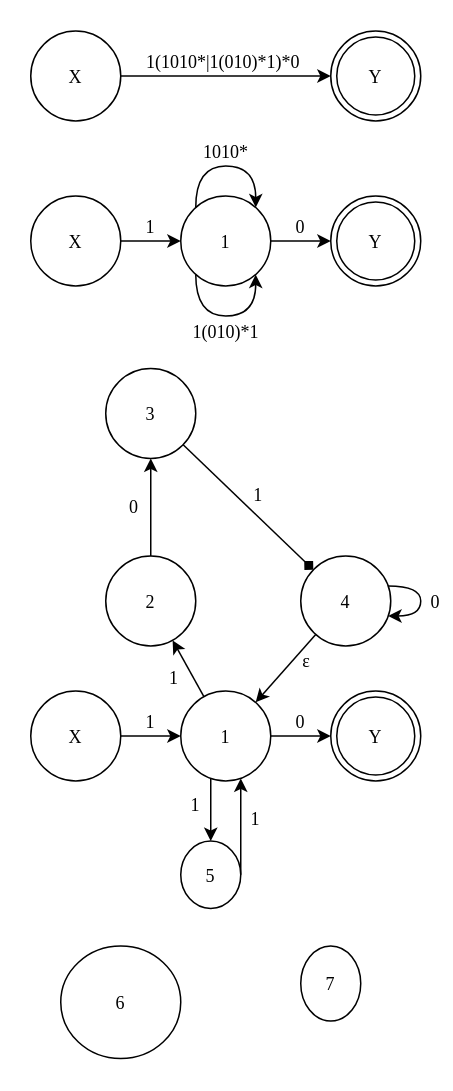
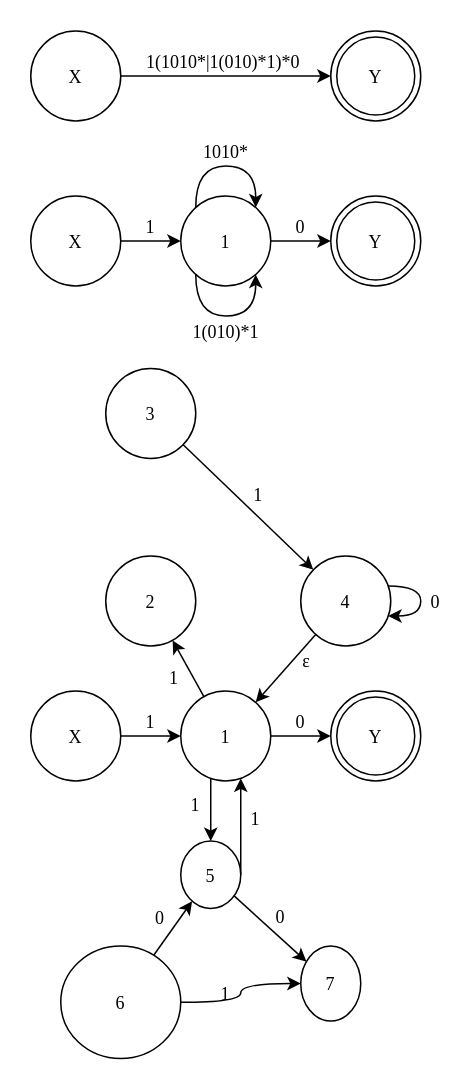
(151, 512) -> none
(304, 561) -> (304, 561)
none -> (267, 925)
none -> (170, 932)
none -> (235, 997)
